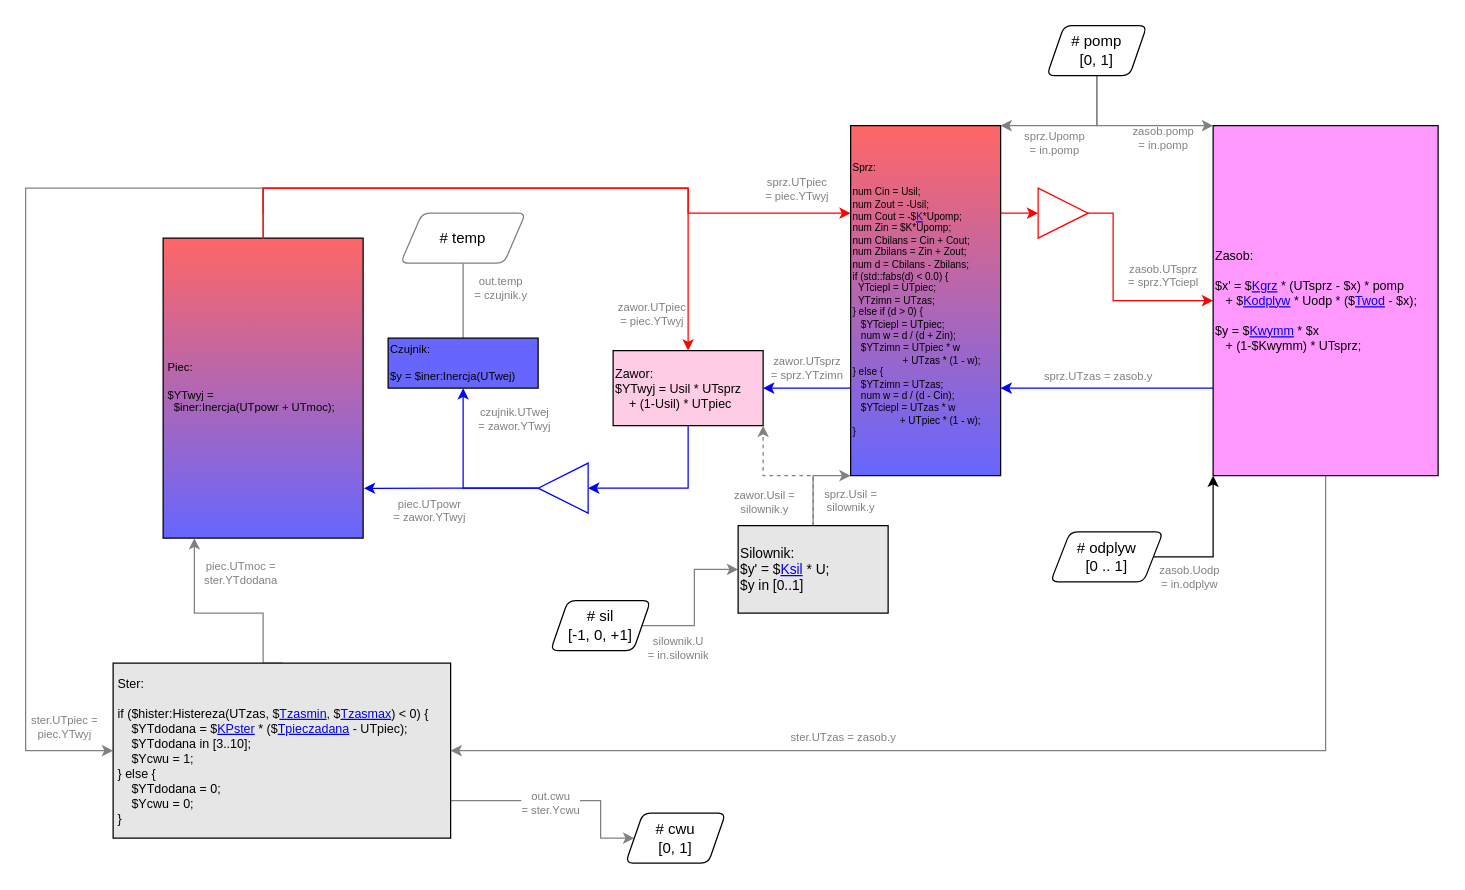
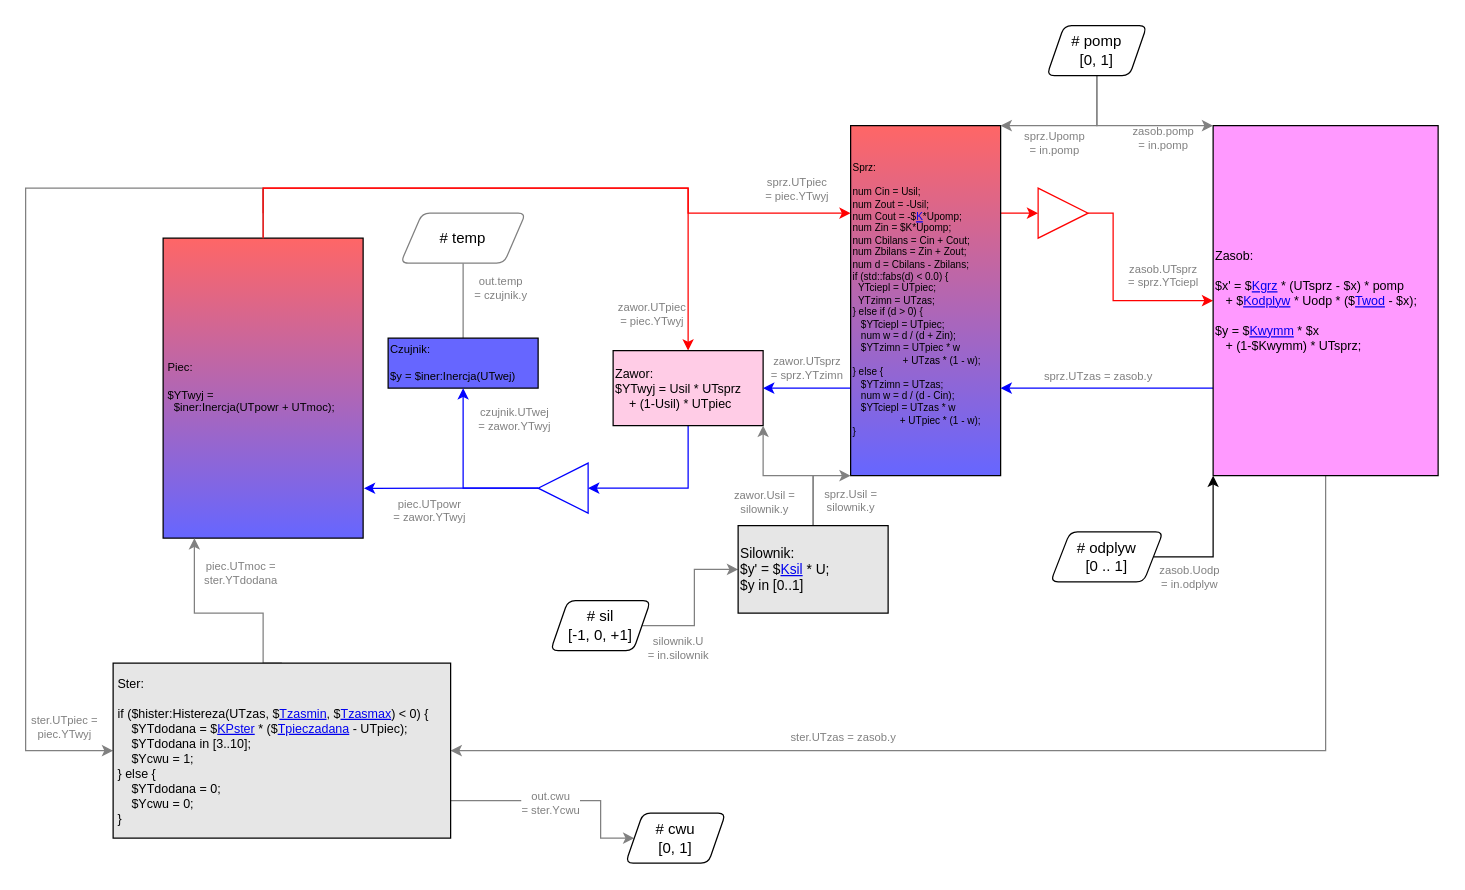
(766, 476) -> (766, 476)
